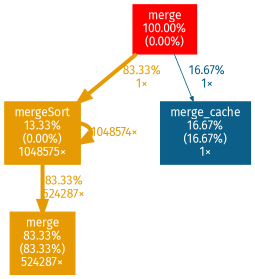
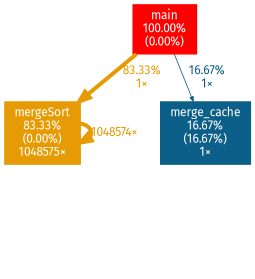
(165, 29) -> (165, 29)
(43, 133) -> (43, 133)
(43, 243) -> none
